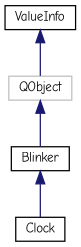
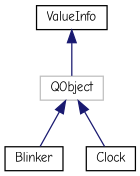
(40, 201) -> (95, 129)
